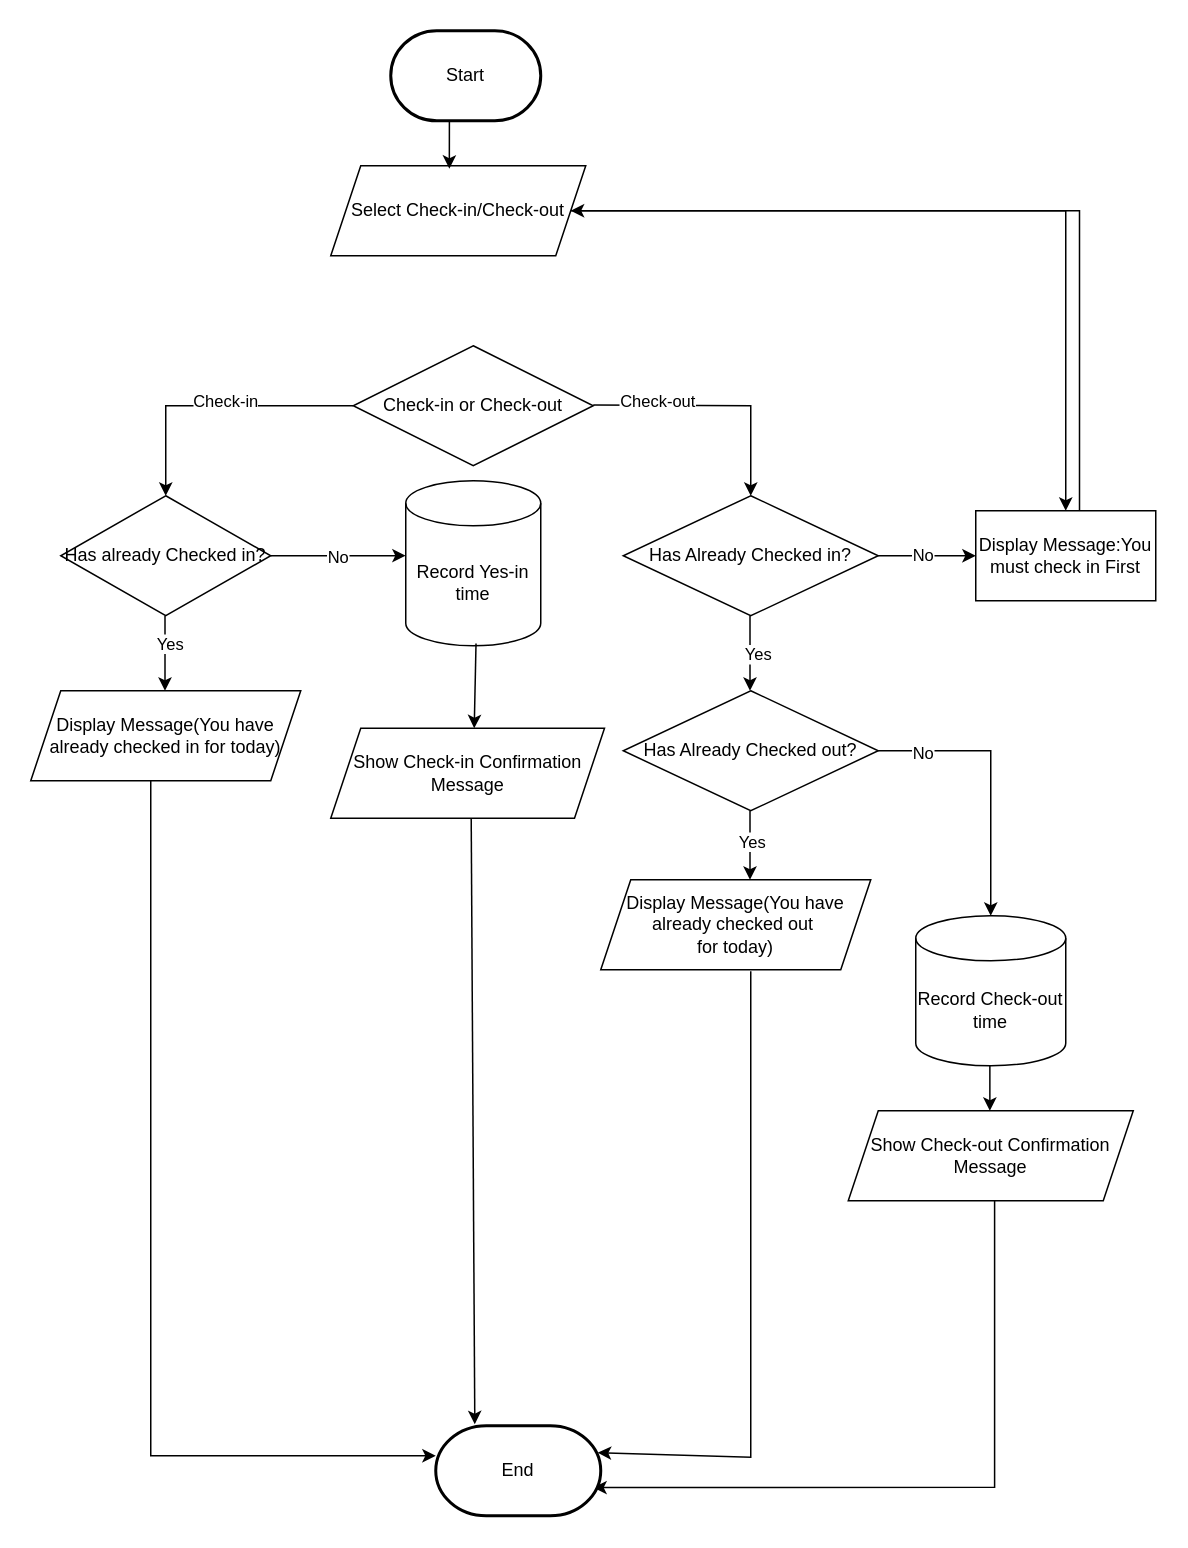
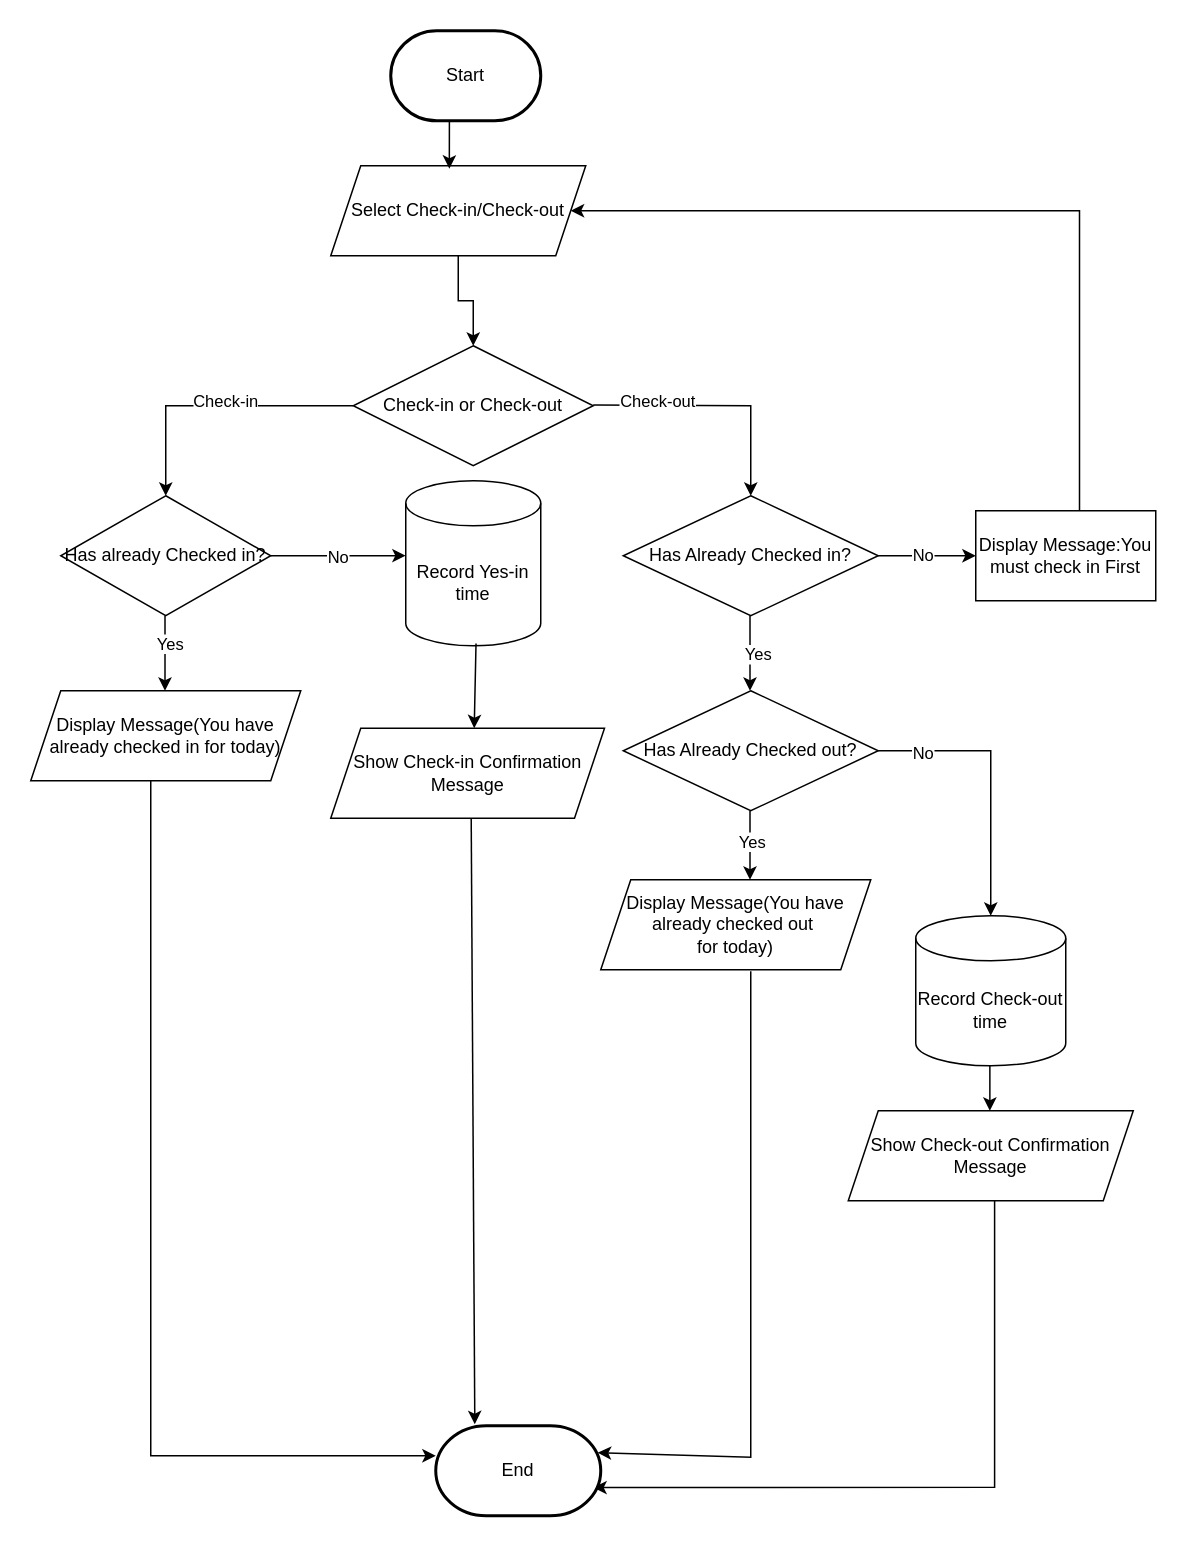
(1066, 356) -> (460, 301)
